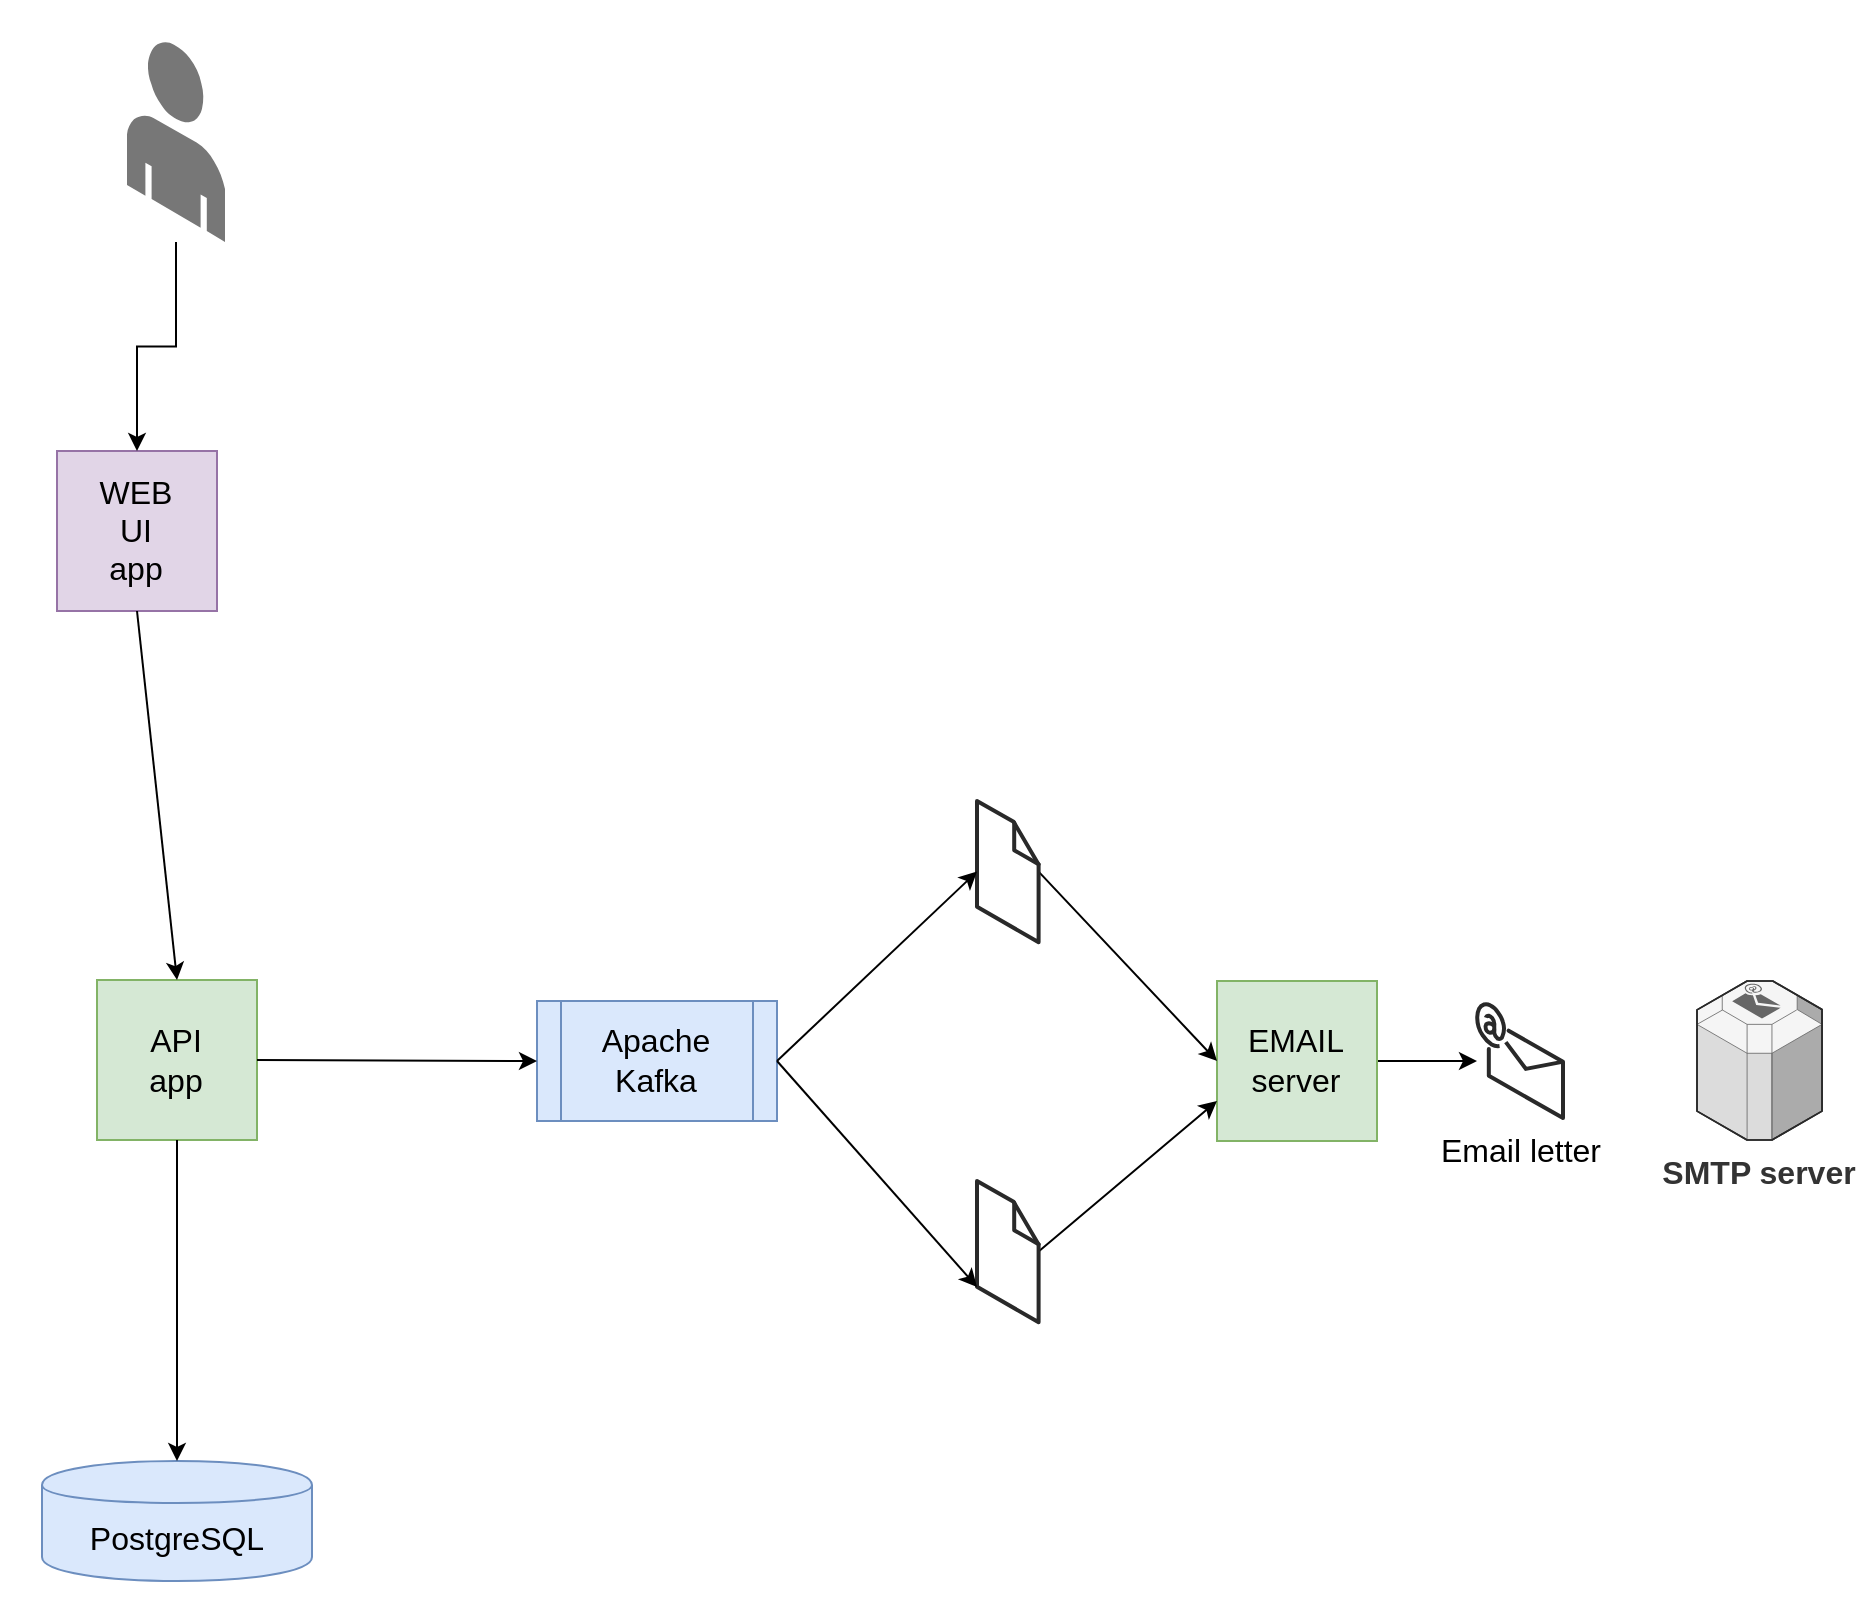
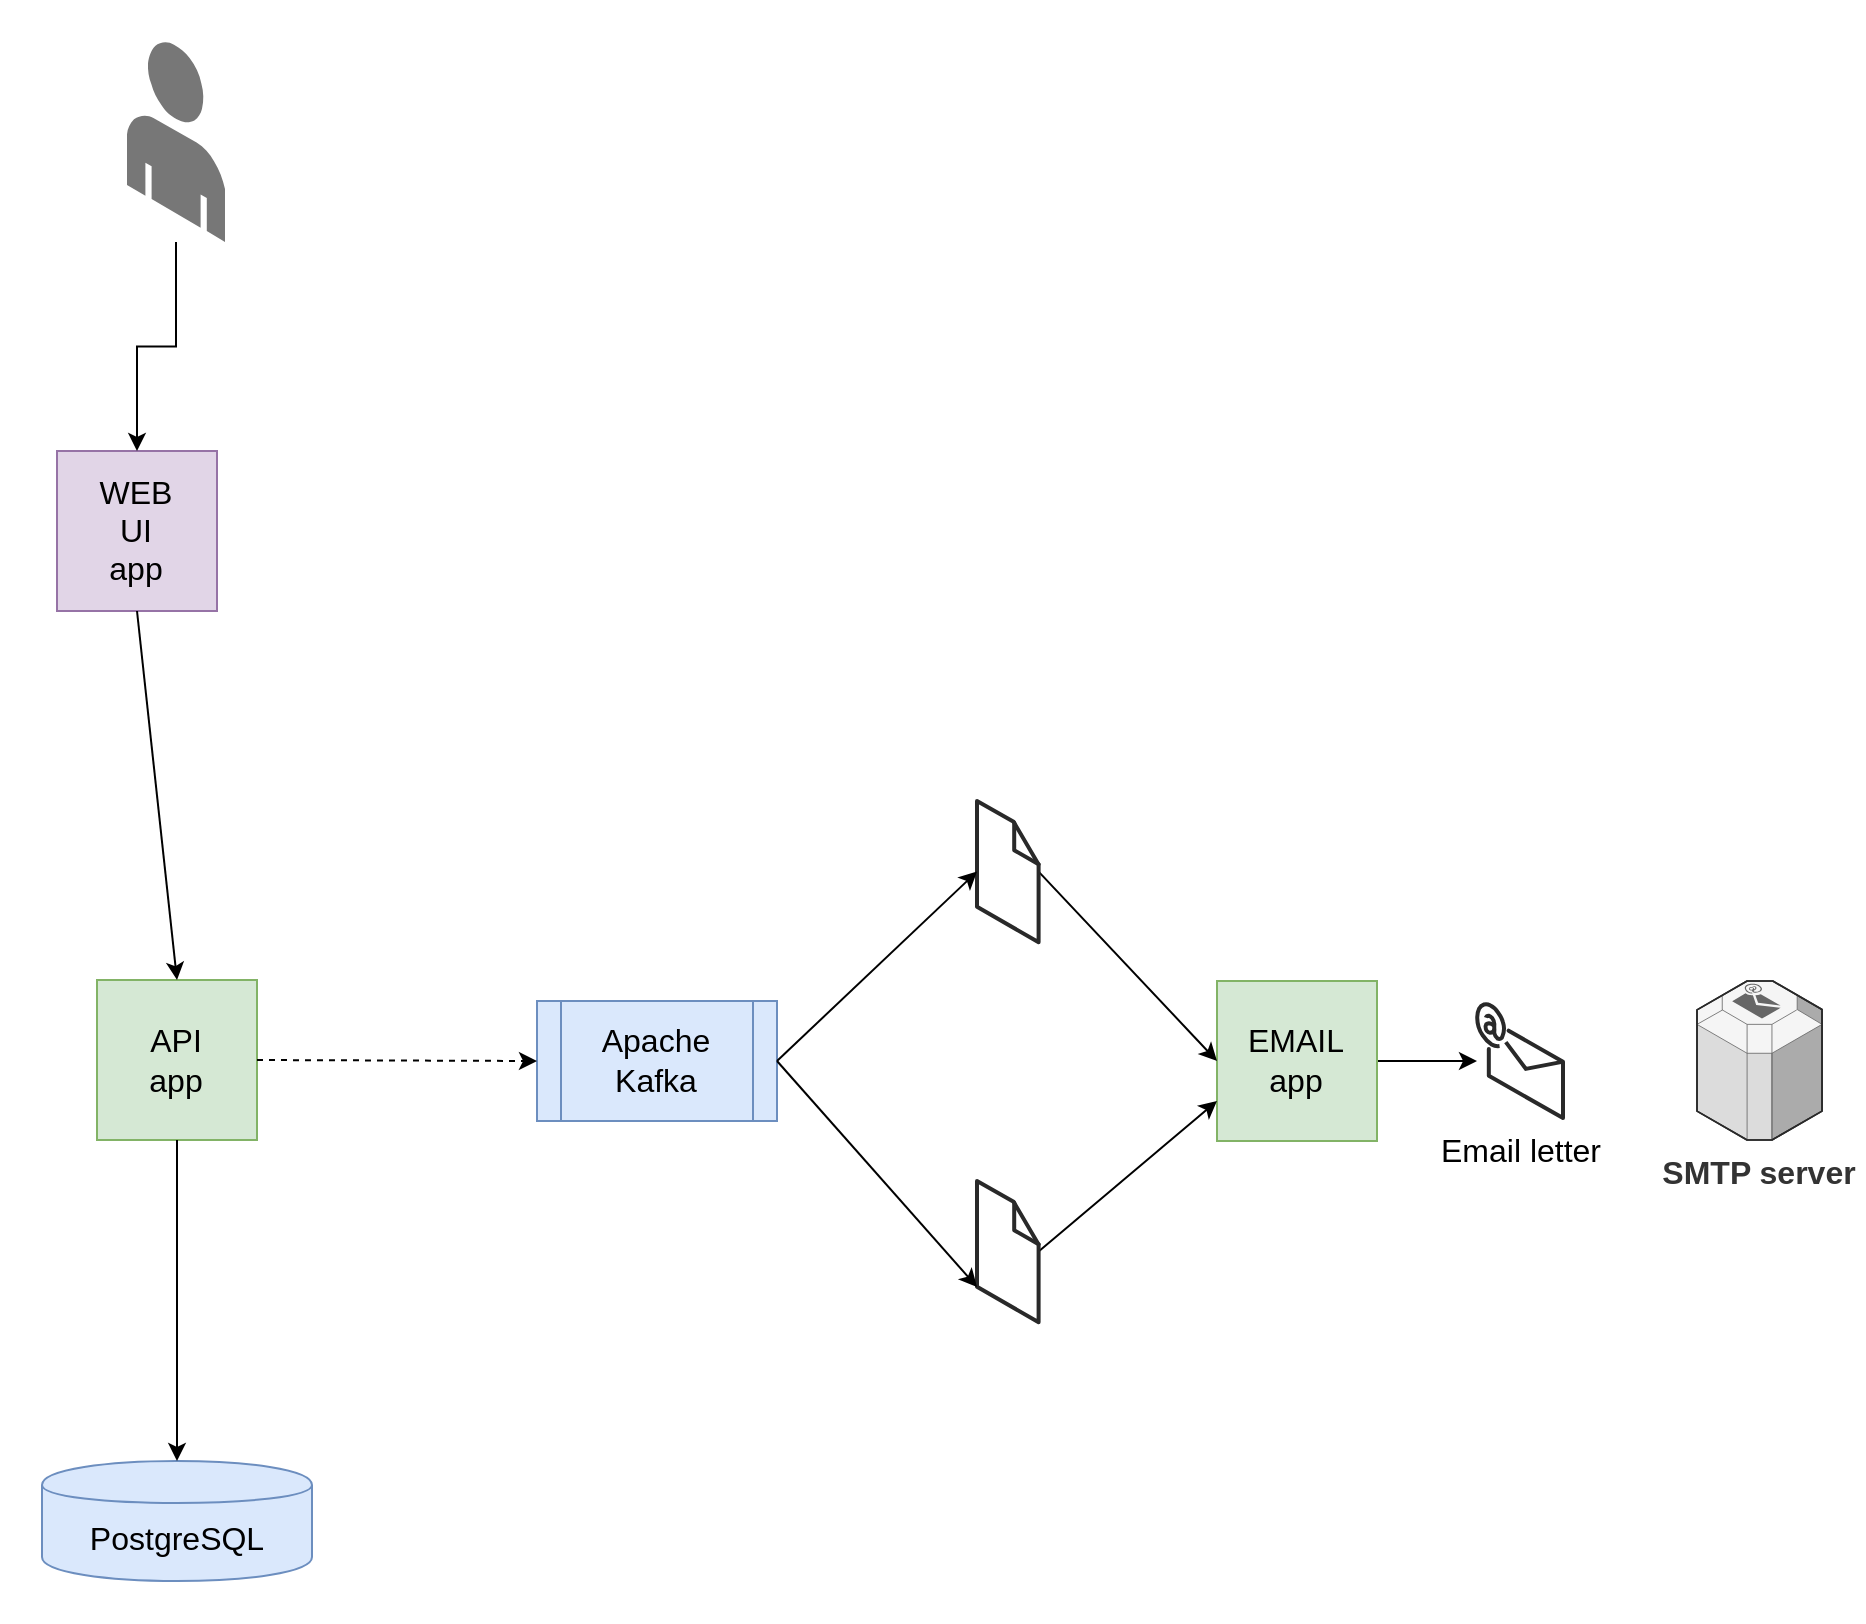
(390, 1060) -> (390, 1060)
(1297, 1061) -> (1297, 1061)
